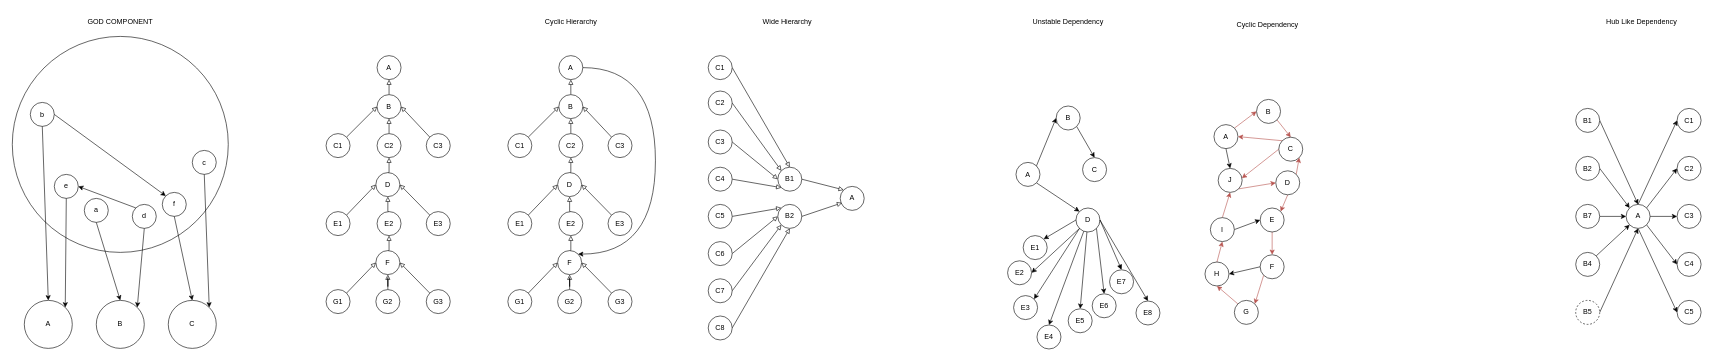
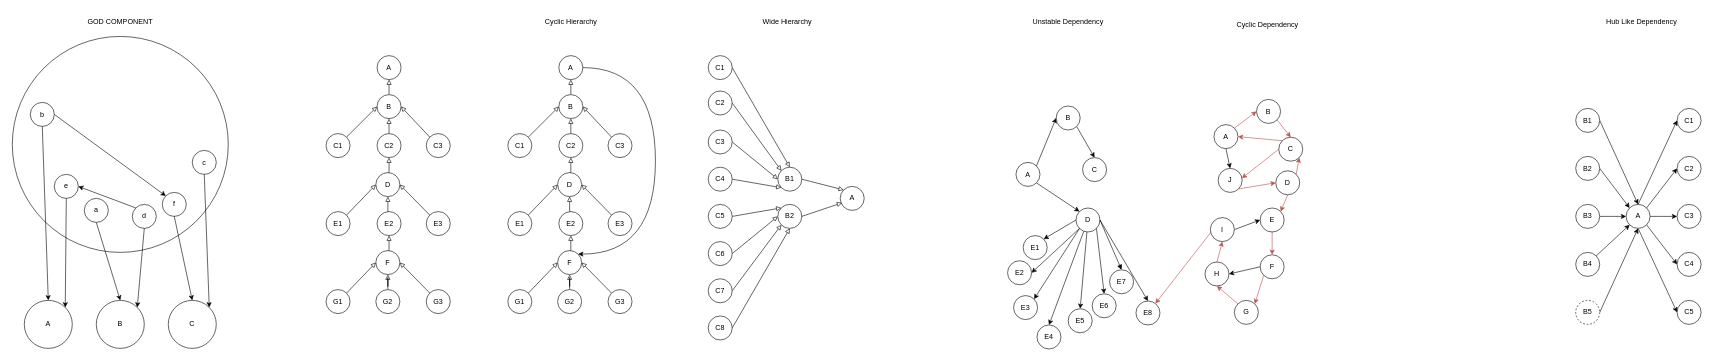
(1226, 206) -> (1184, 266)
(1588, 216) -> (1588, 216)
